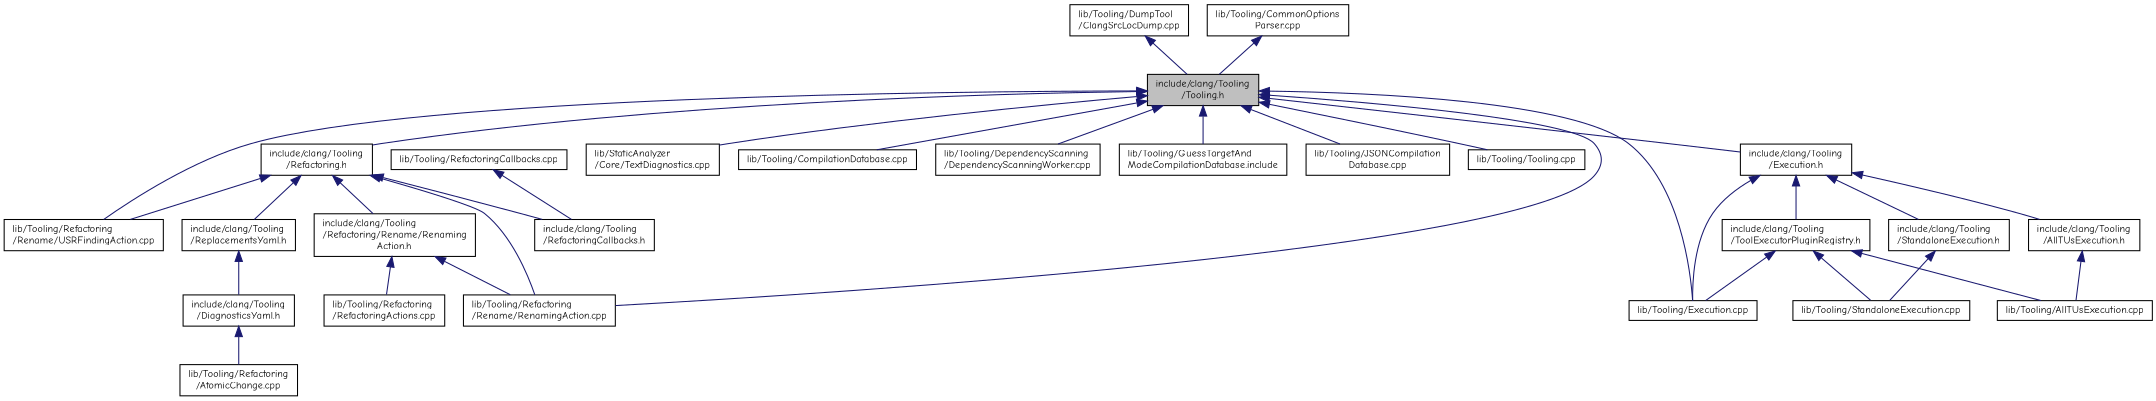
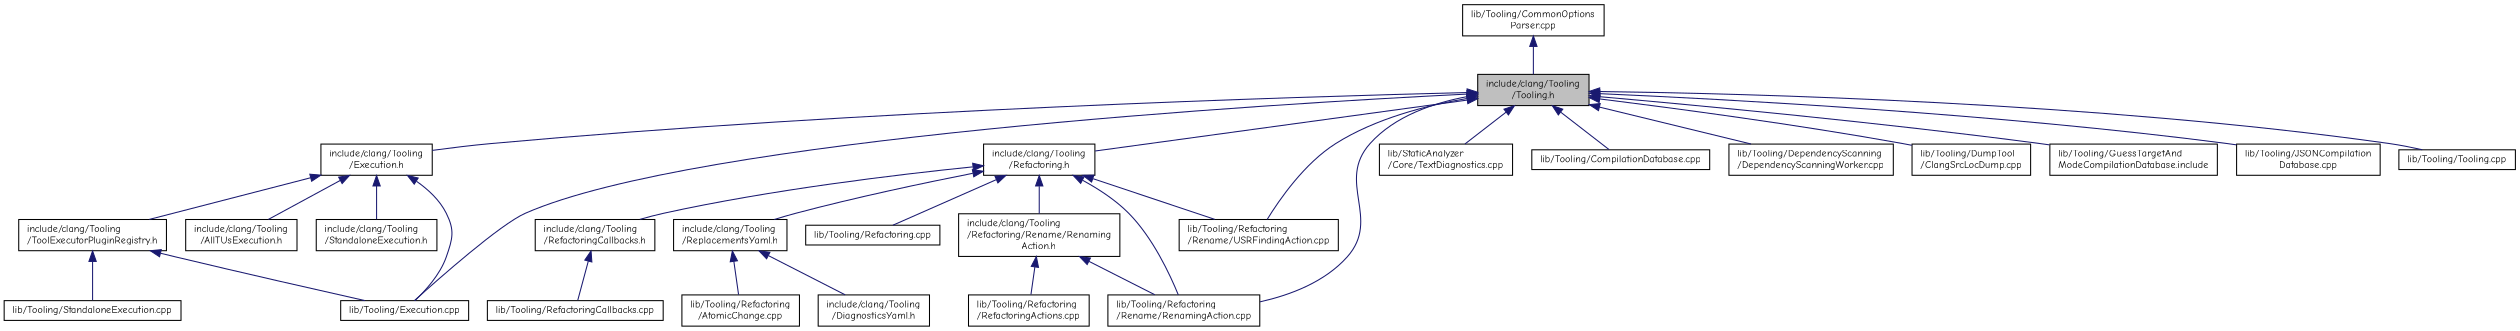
(1170, 59) -> (1756, 120)
(537, 197) -> (583, 281)
none -> (873, 235)
(1909, 279) -> none
(2075, 311) -> none
(239, 351) -> (736, 278)
